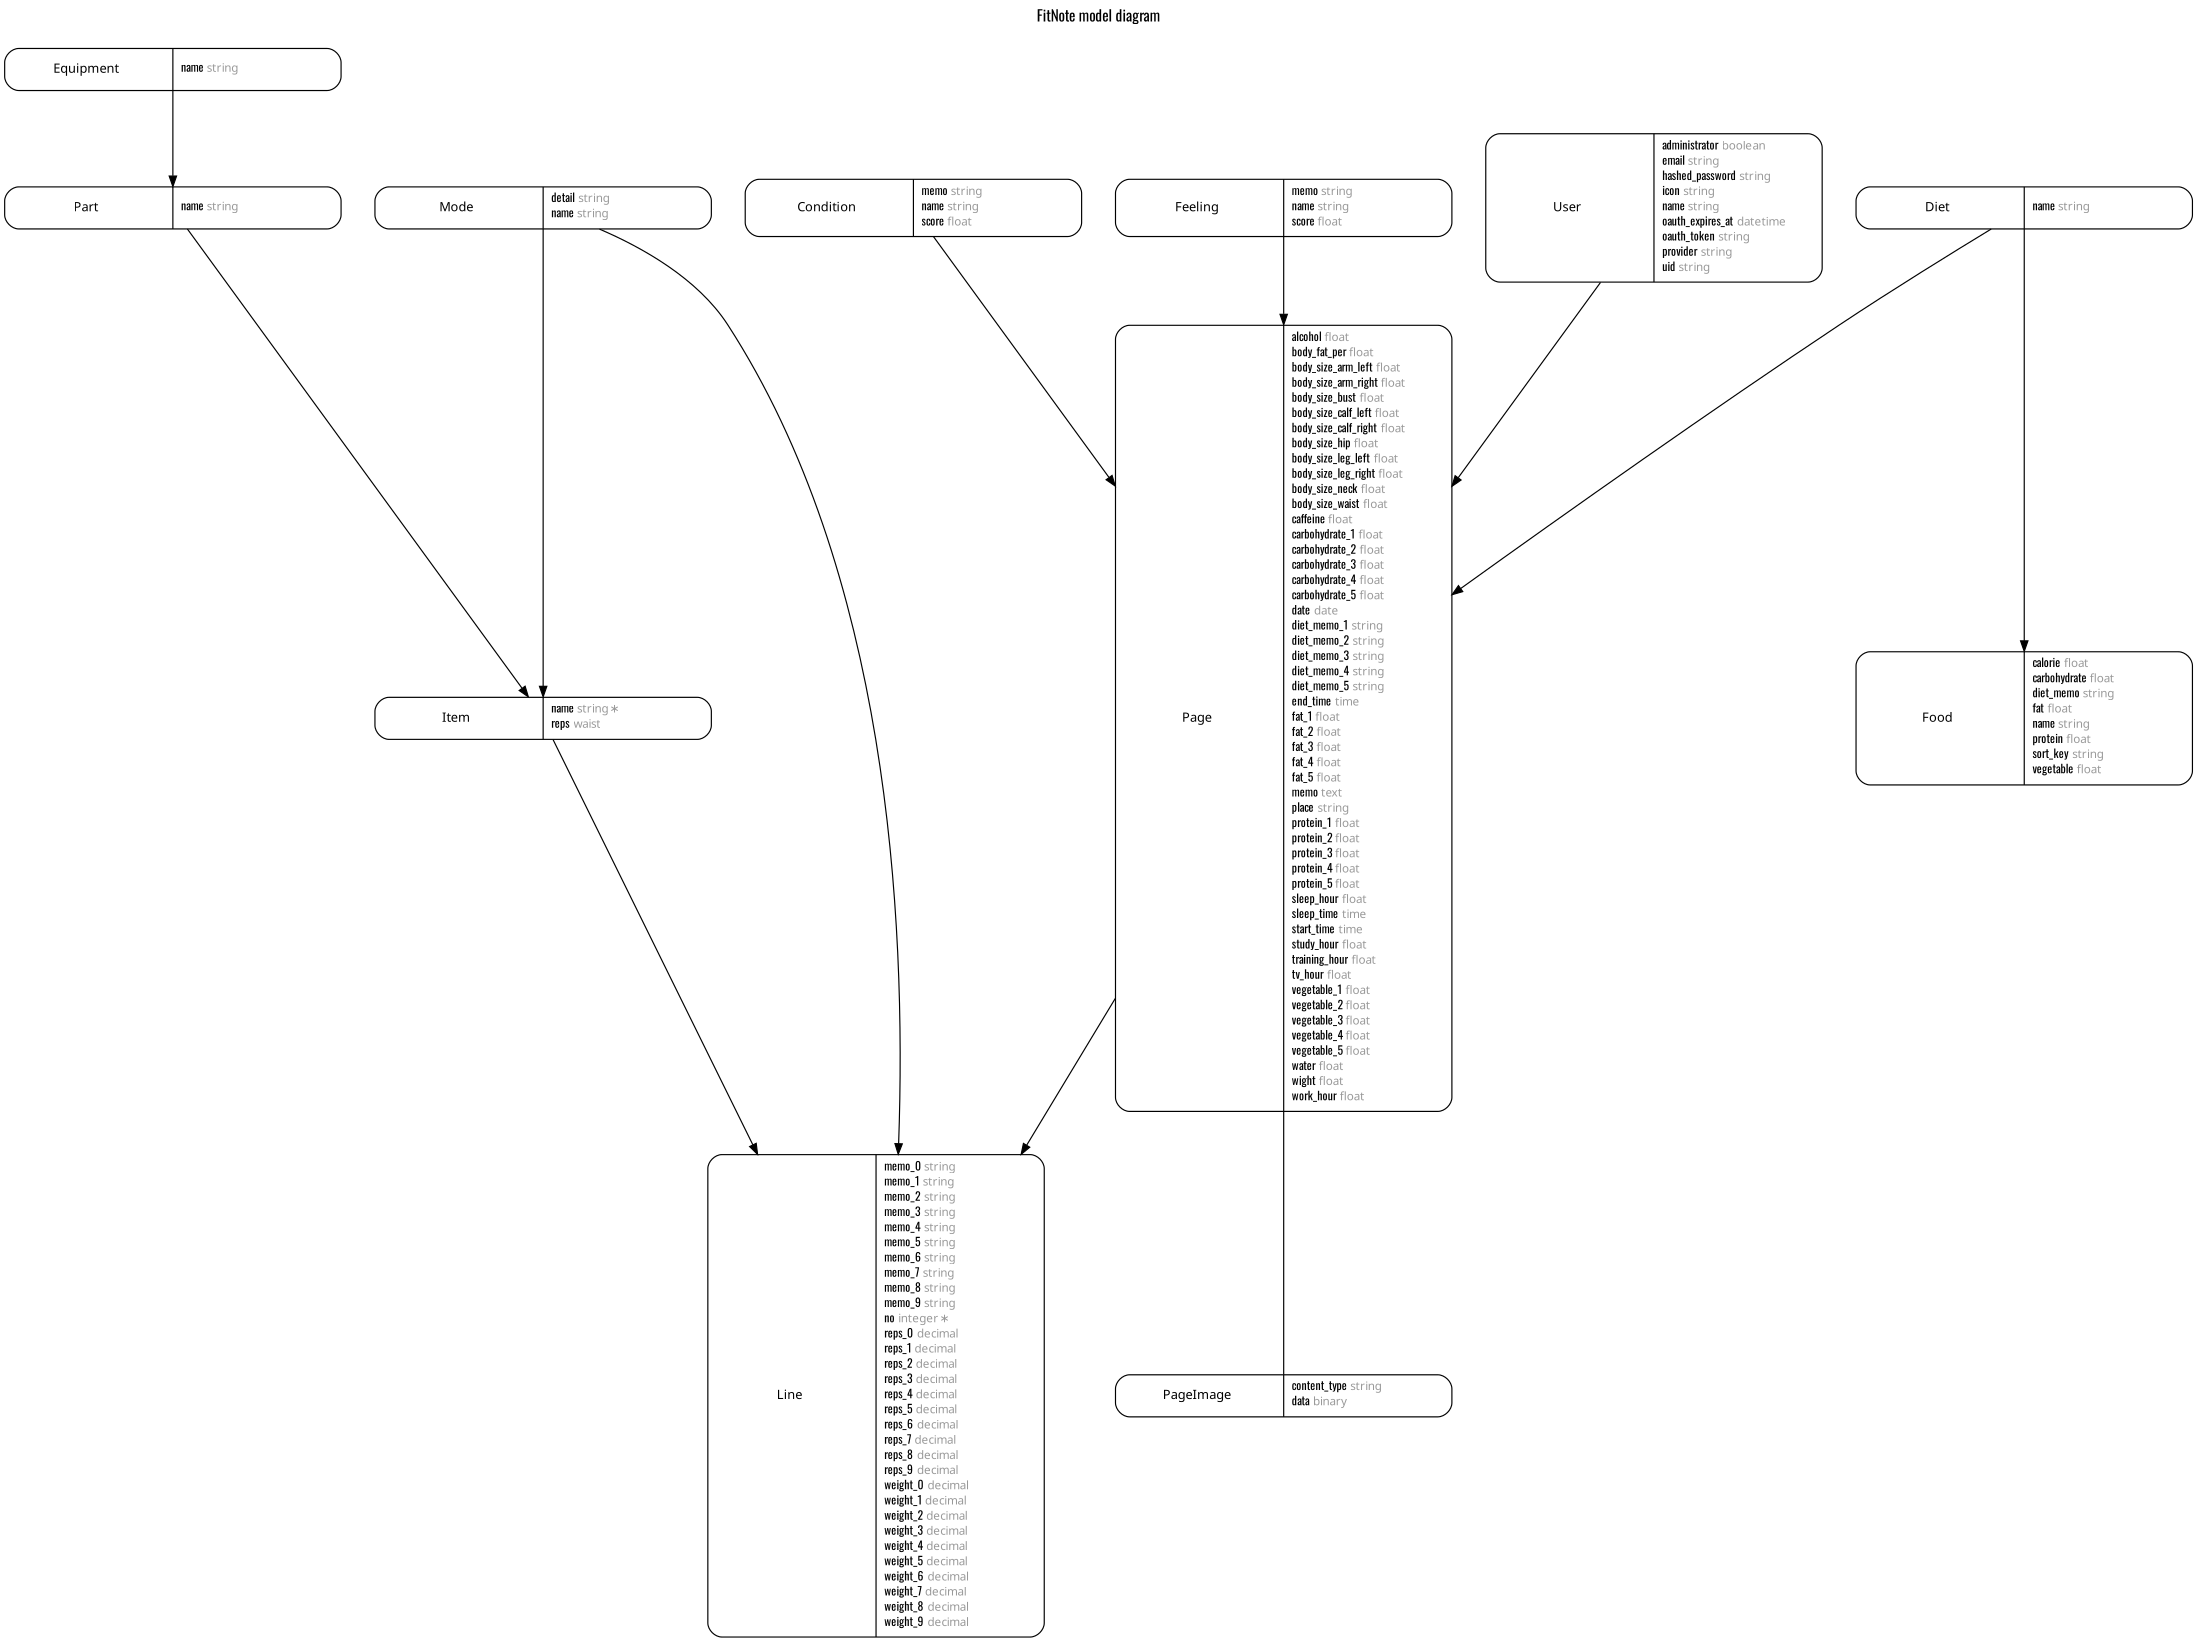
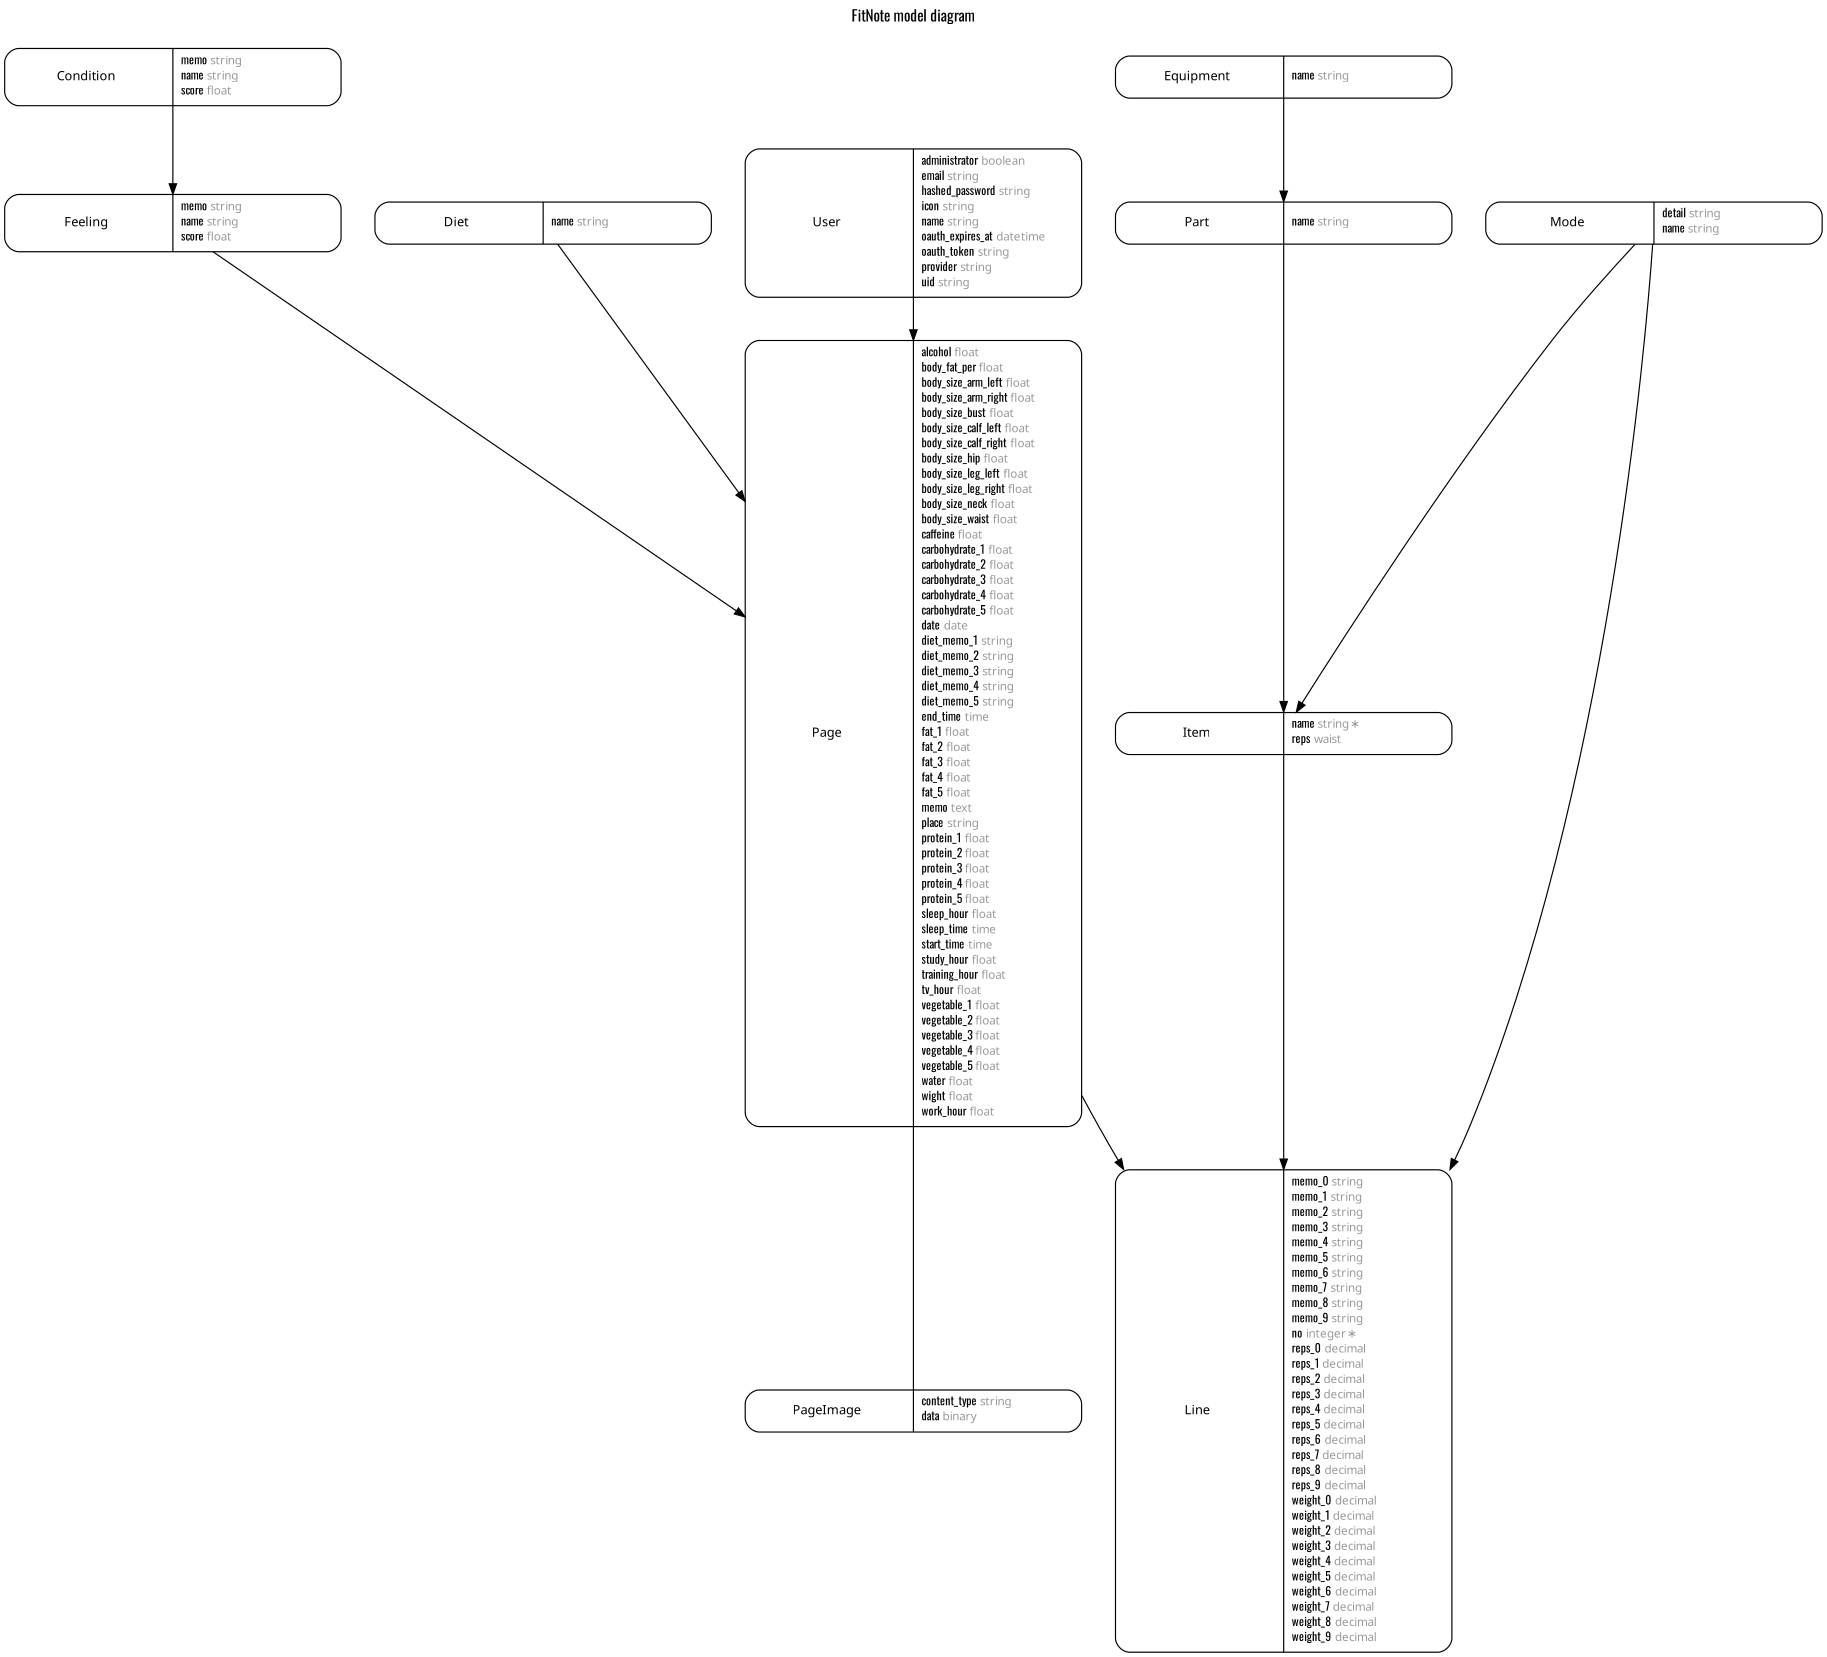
(1021, 357) -> (173, 145)
(2024, 718) -> none
